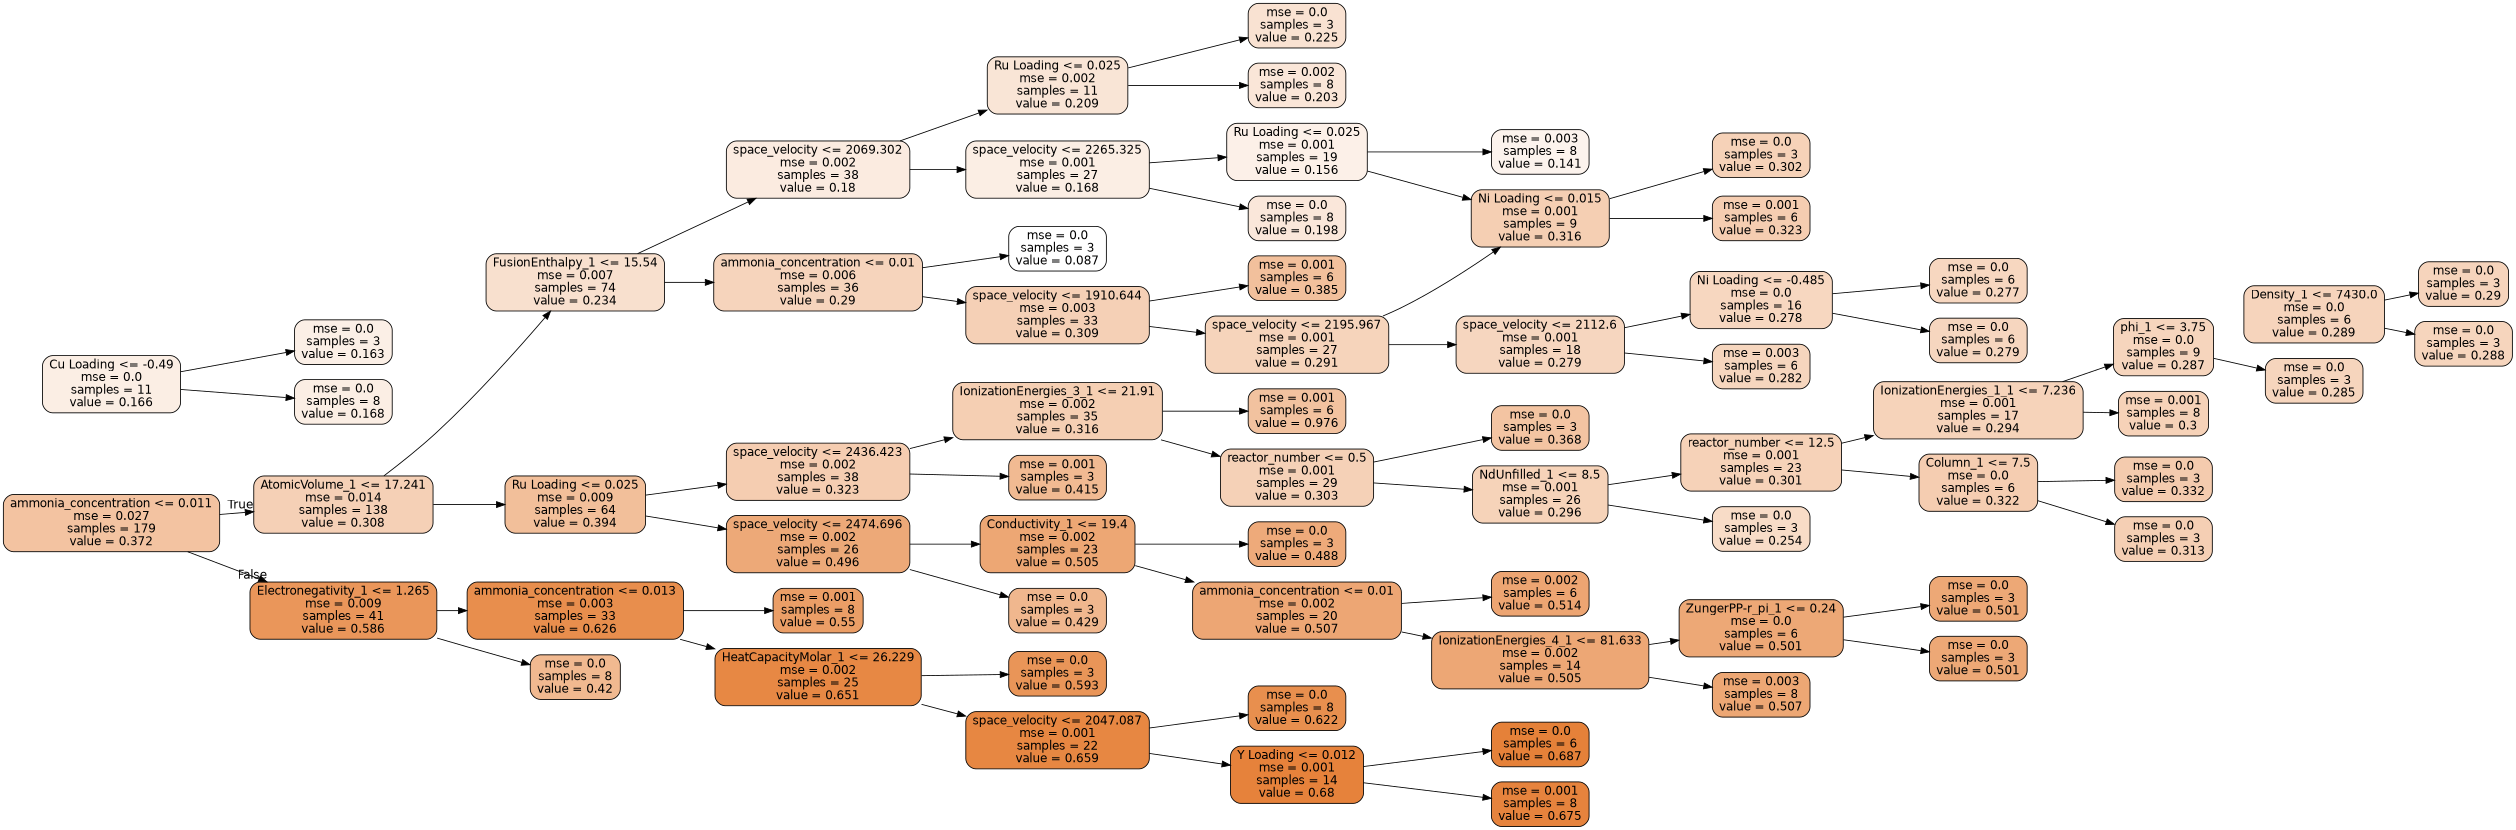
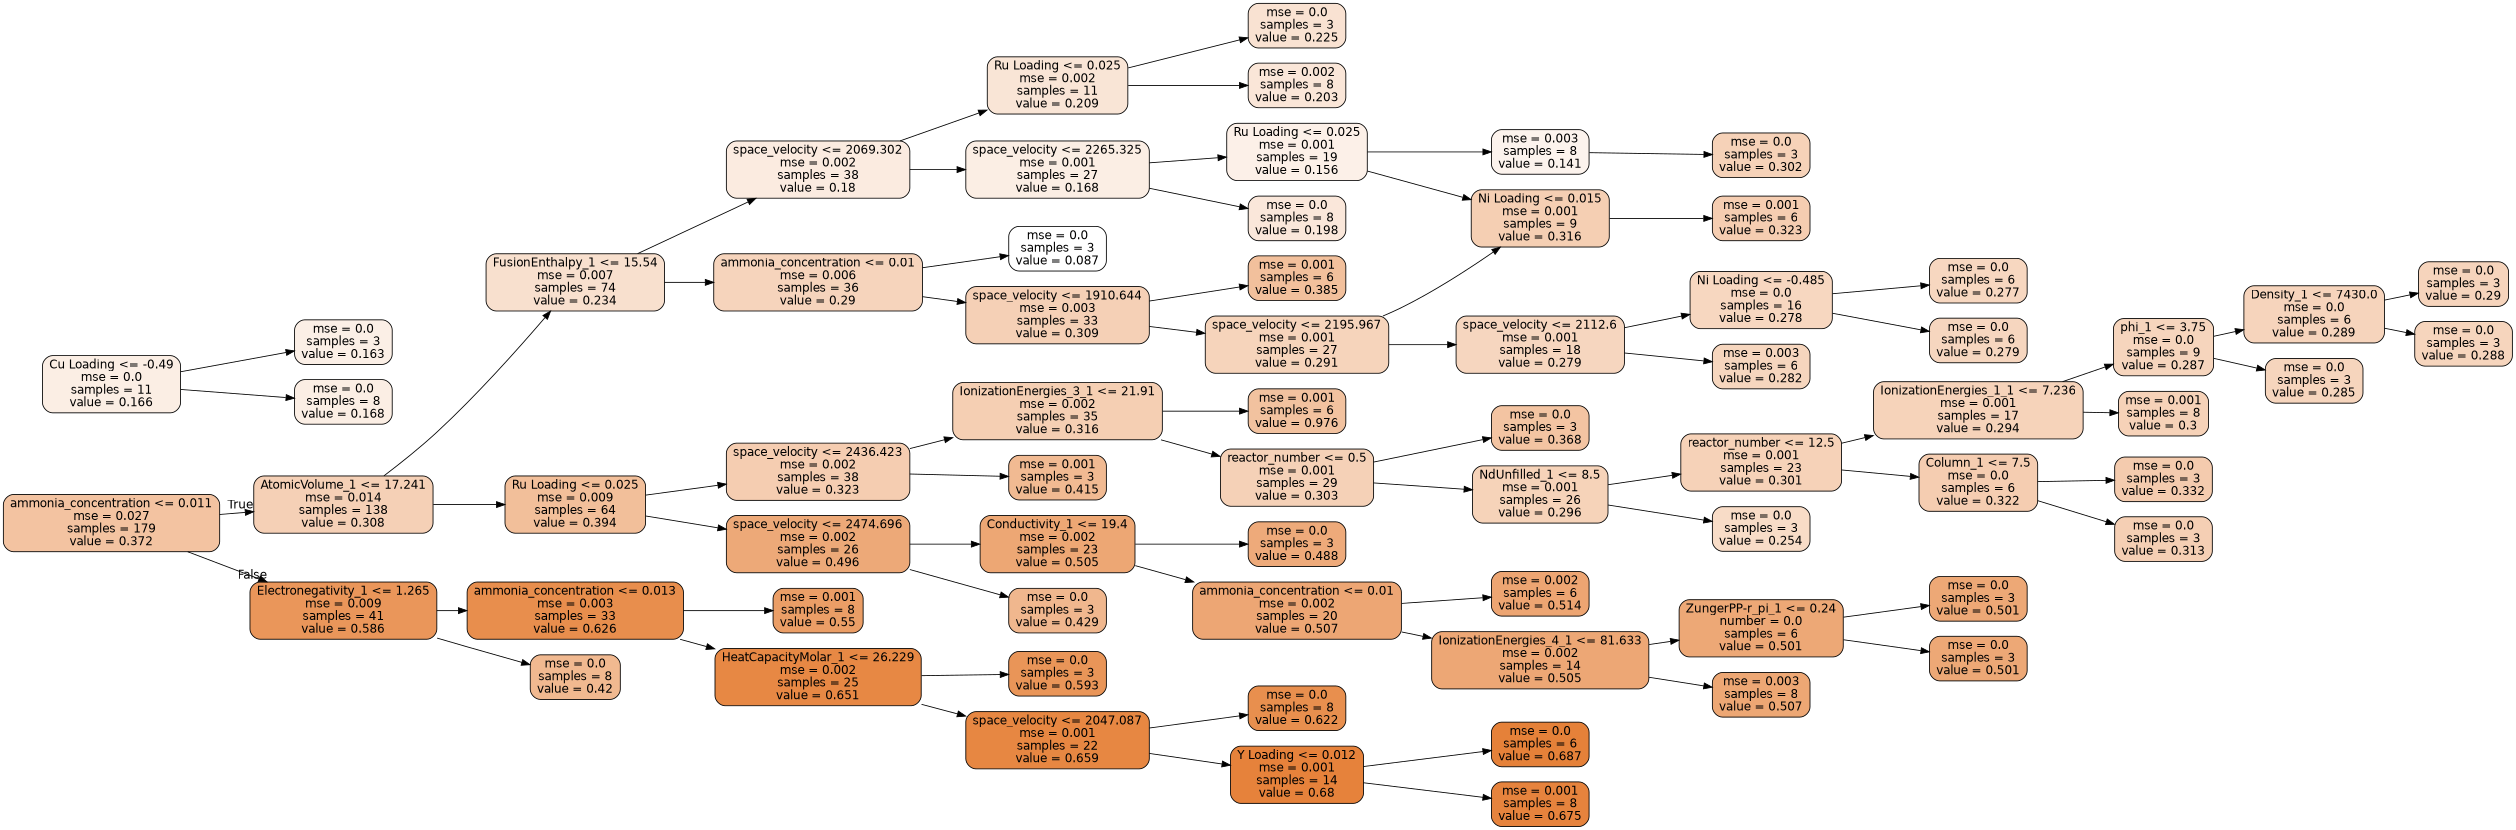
(1657, 185) -> (1647, 154)
none -> (2225, 334)
(1761, 628) -> (1761, 628)
